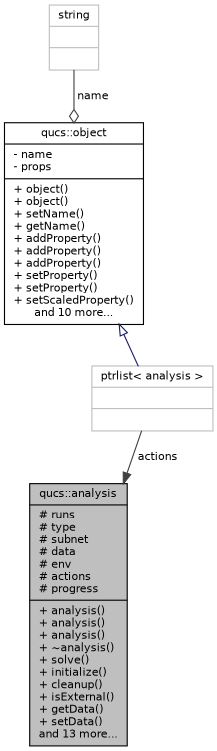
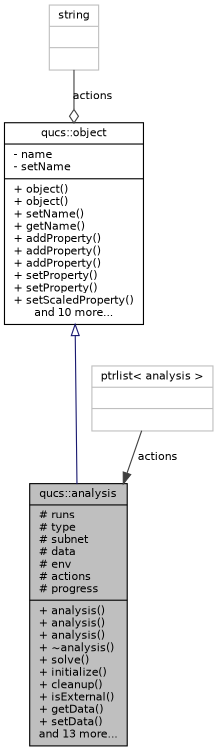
(91, 96) -> (91, 96)
(33, 167) -> (43, 167)
(131, 350) -> (76, 410)
